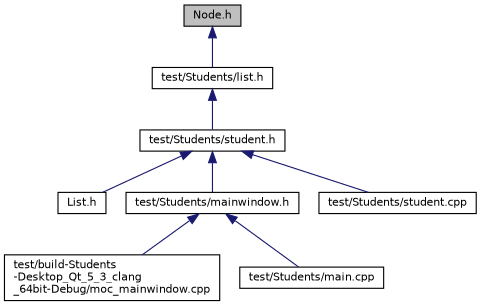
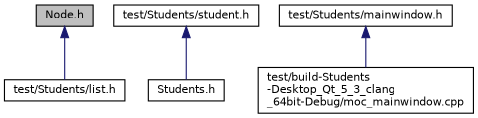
(212, 115) -> none
(212, 178) -> none
(82, 203) -> (186, 90)
(398, 203) -> none
(312, 278) -> none
